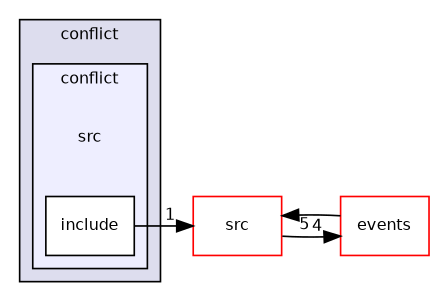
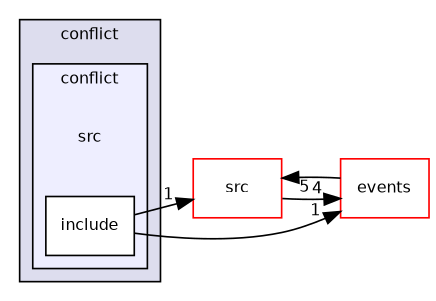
none -> (231, 238)
